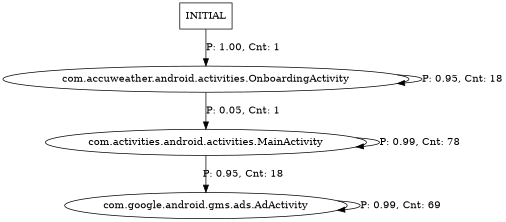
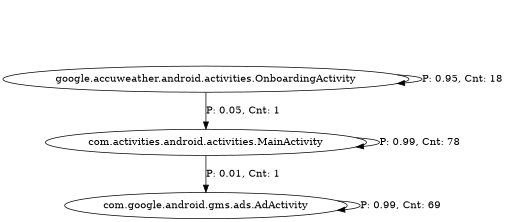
(206, 16) -> none
(206, 79) -> (206, 79)
(243, 174) -> (243, 174)
